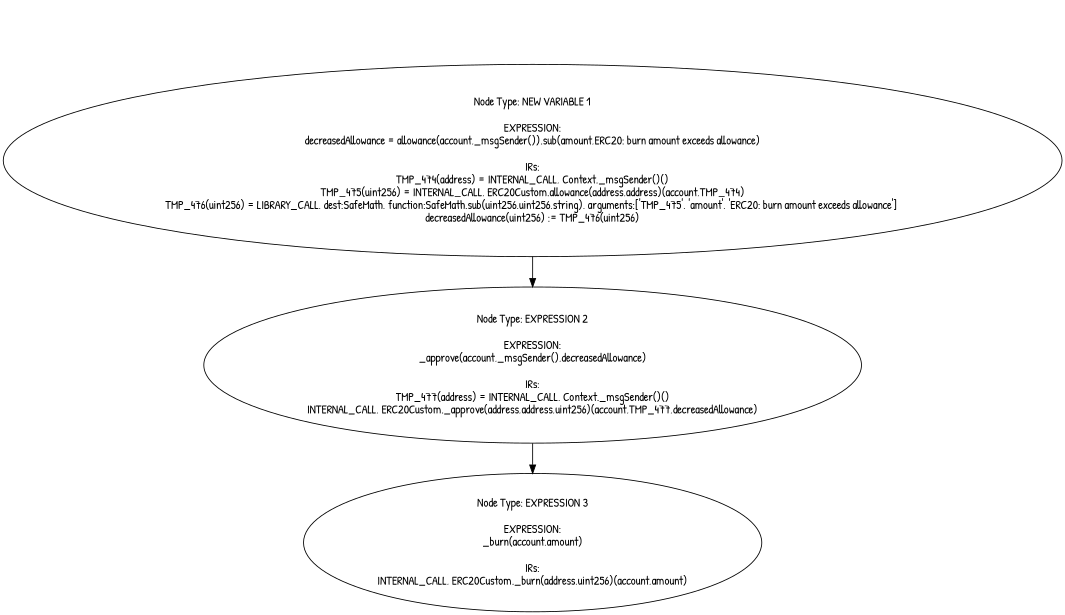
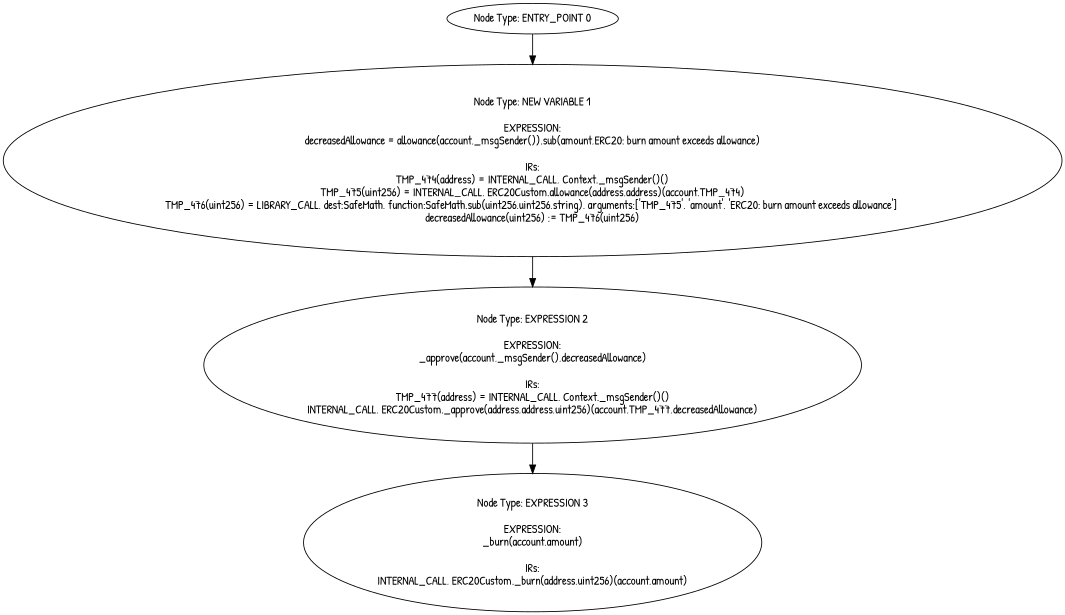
none -> (533, 19)
